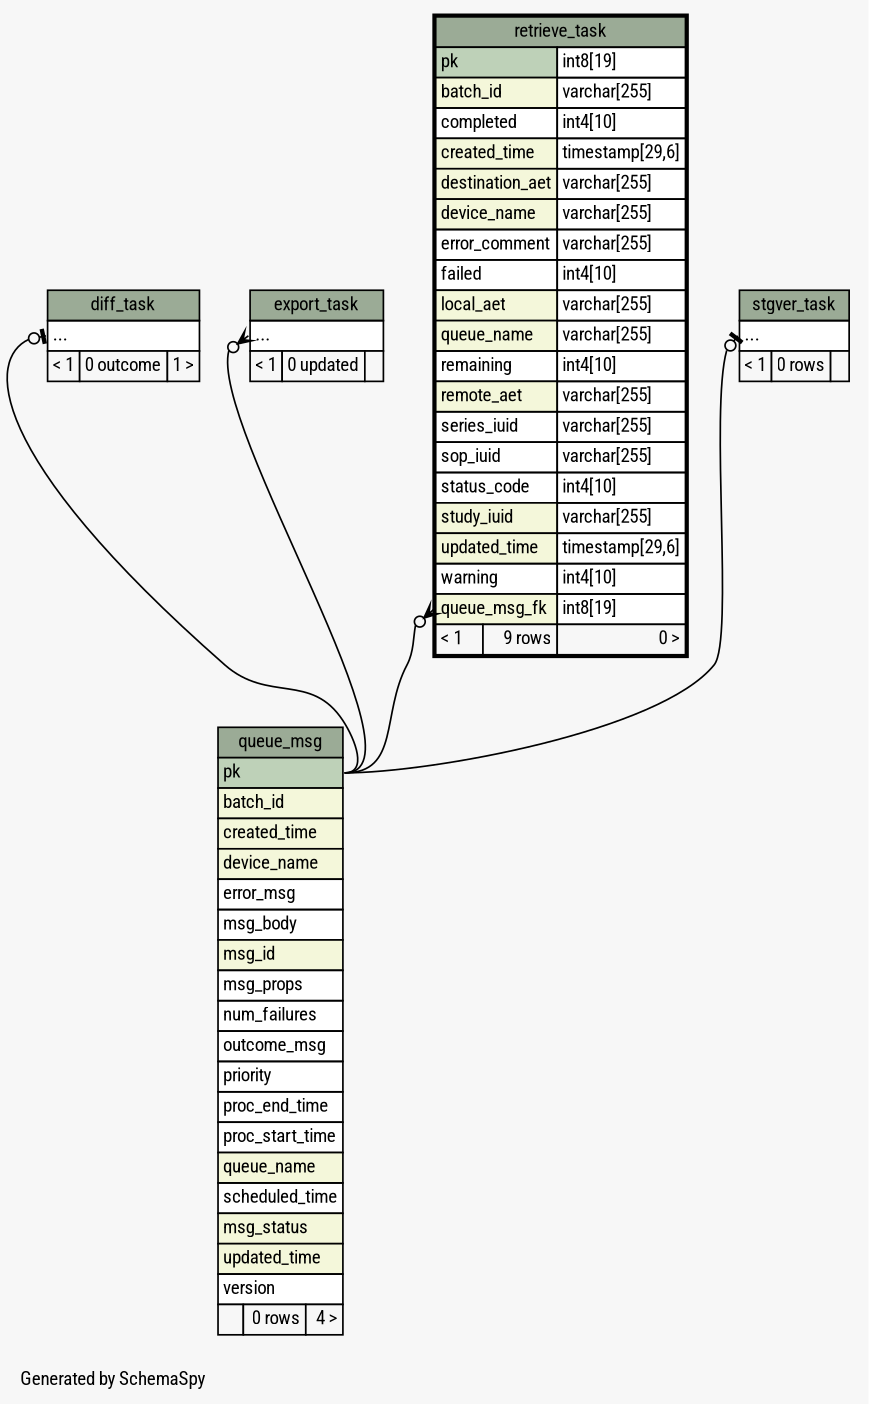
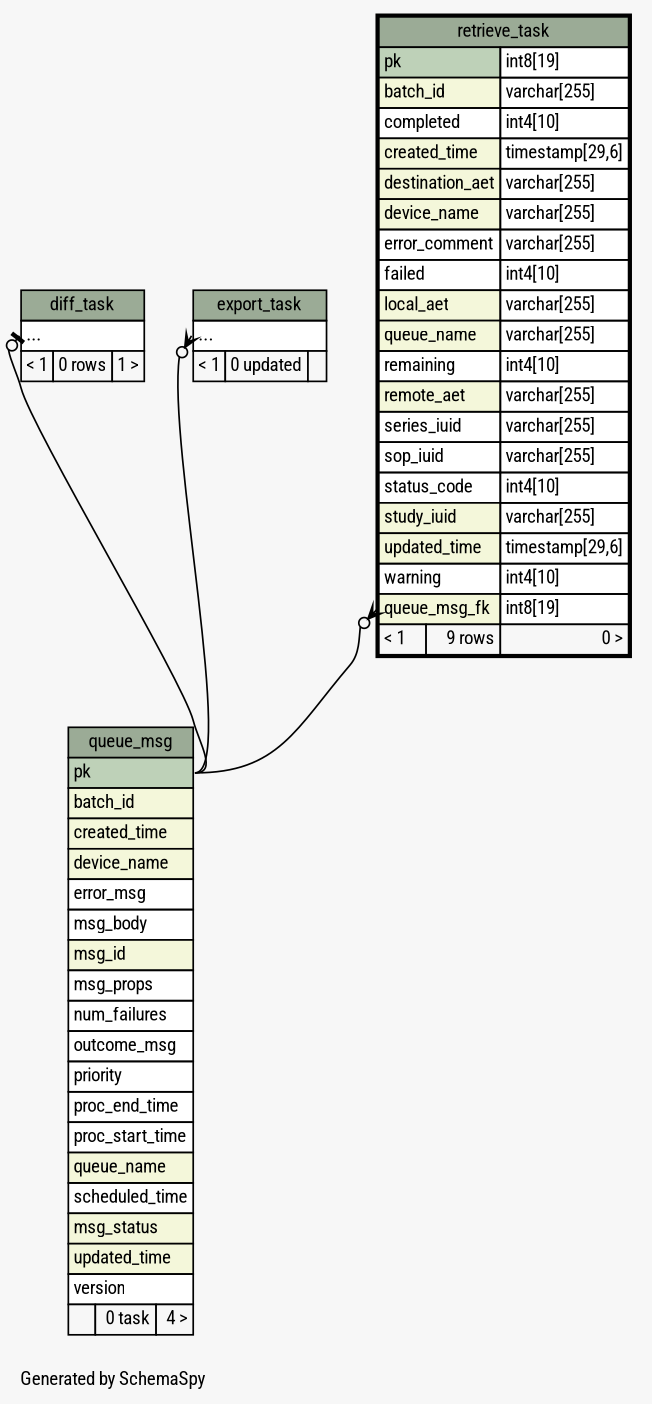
(793, 336) -> none
(124, 365) -> (83, 365)
(276, 1319) -> (128, 1319)
